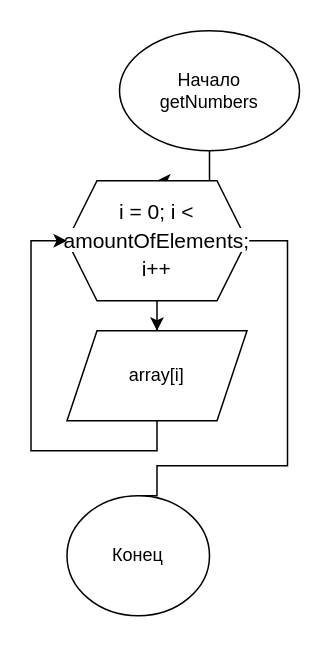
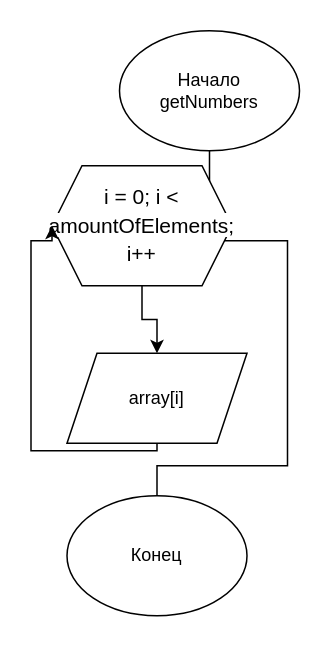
(157, 241) -> (142, 226)
(157, 376) -> (157, 398)
(138, 556) -> (157, 556)
